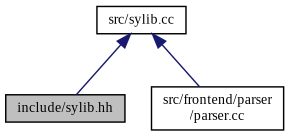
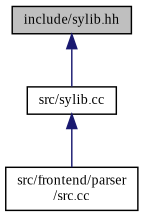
(99, 70) -> (72, 68)
(218, 108) -> (72, 189)
